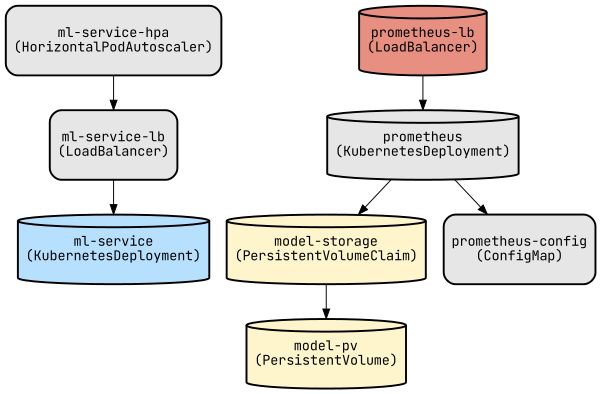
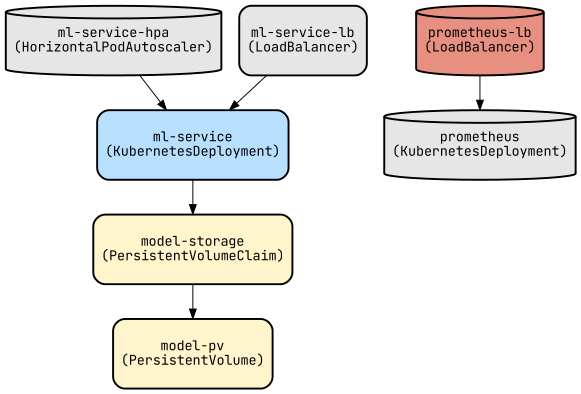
(114, 41) -> (114, 41)
(114, 88) -> (150, 89)
(378, 193) -> (193, 192)
(114, 249) -> (193, 145)
(326, 249) -> (193, 249)
(520, 249) -> none
(326, 354) -> (193, 354)
